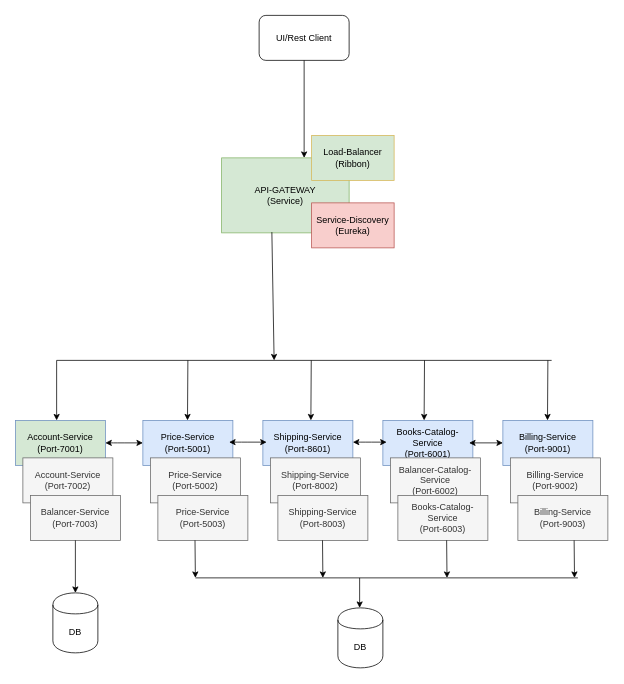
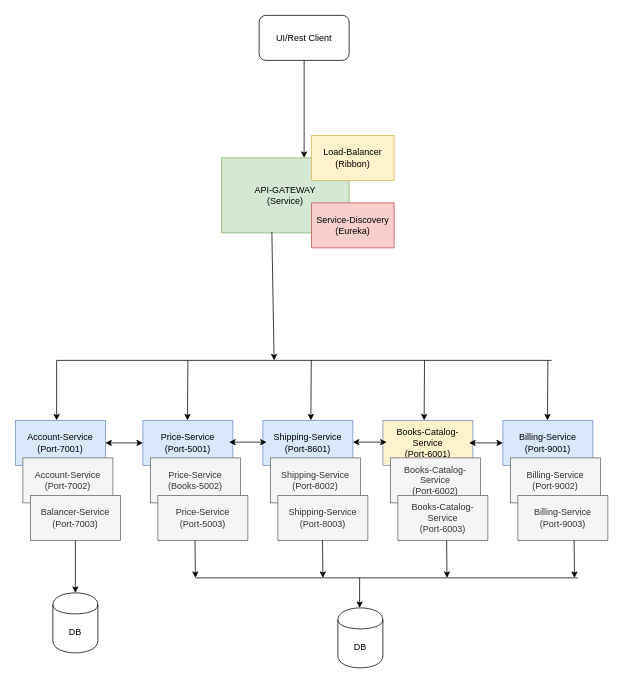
(353, 158) -> (353, 158)
(60, 443) -> (60, 443)
(428, 443) -> (428, 443)
(195, 480) -> (195, 480)
(435, 480) -> (435, 480)
